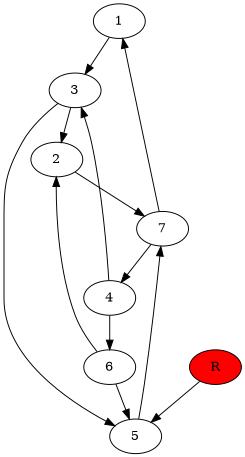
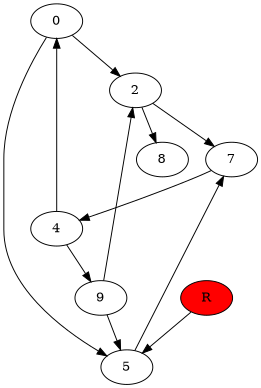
(119, 21) -> none
(75, 90) -> (57, 21)
none -> (162, 160)
(110, 367) -> (101, 298)
